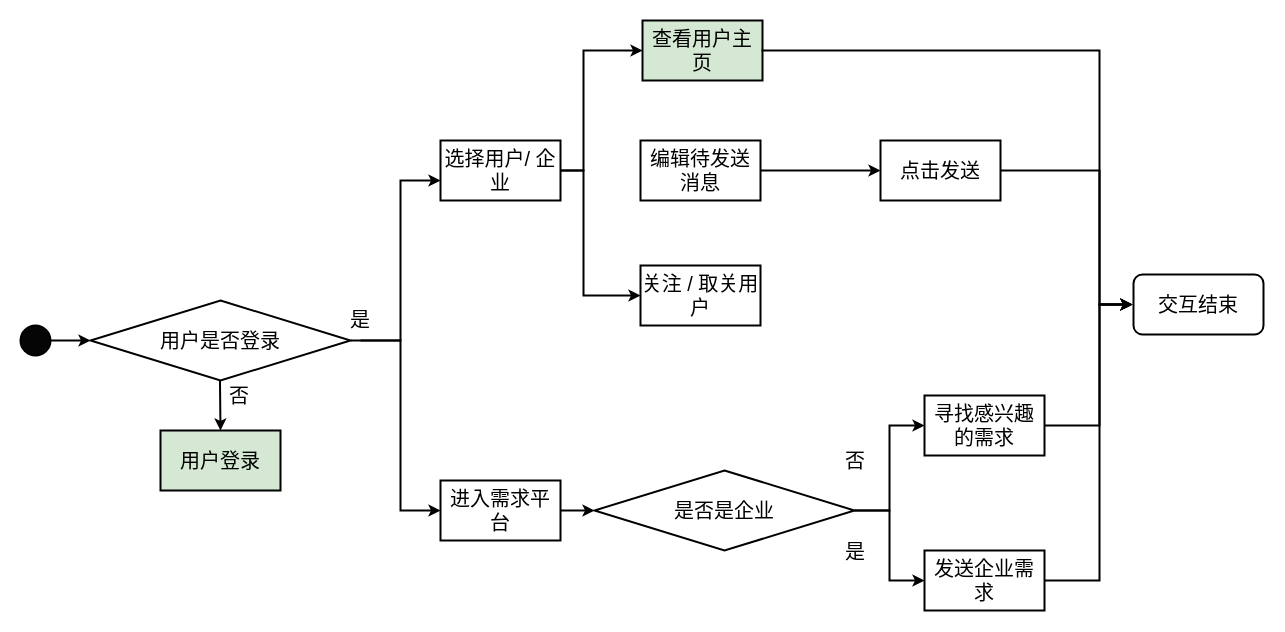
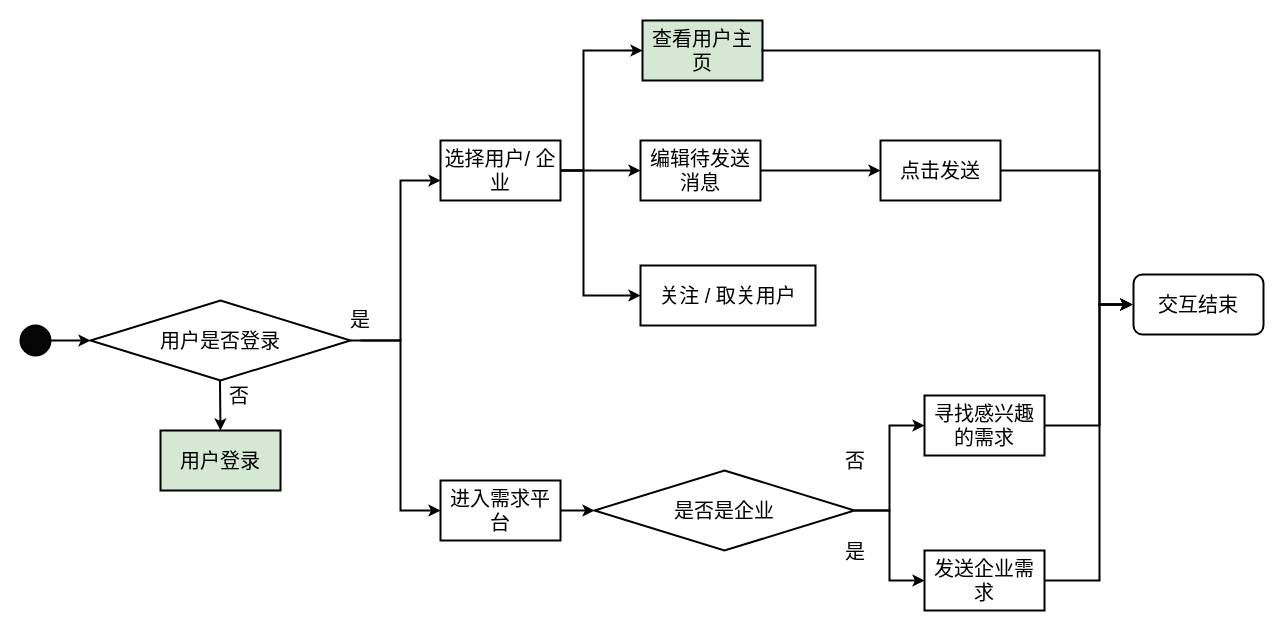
none -> (608, 171)
(701, 296) -> (728, 296)
